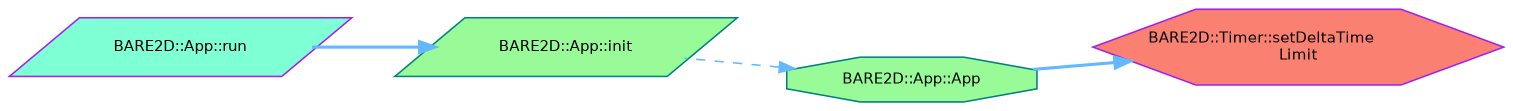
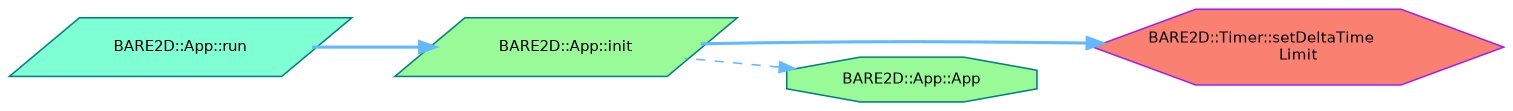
(181, 47) -> (181, 47)
(1074, 66) -> (894, 42)
